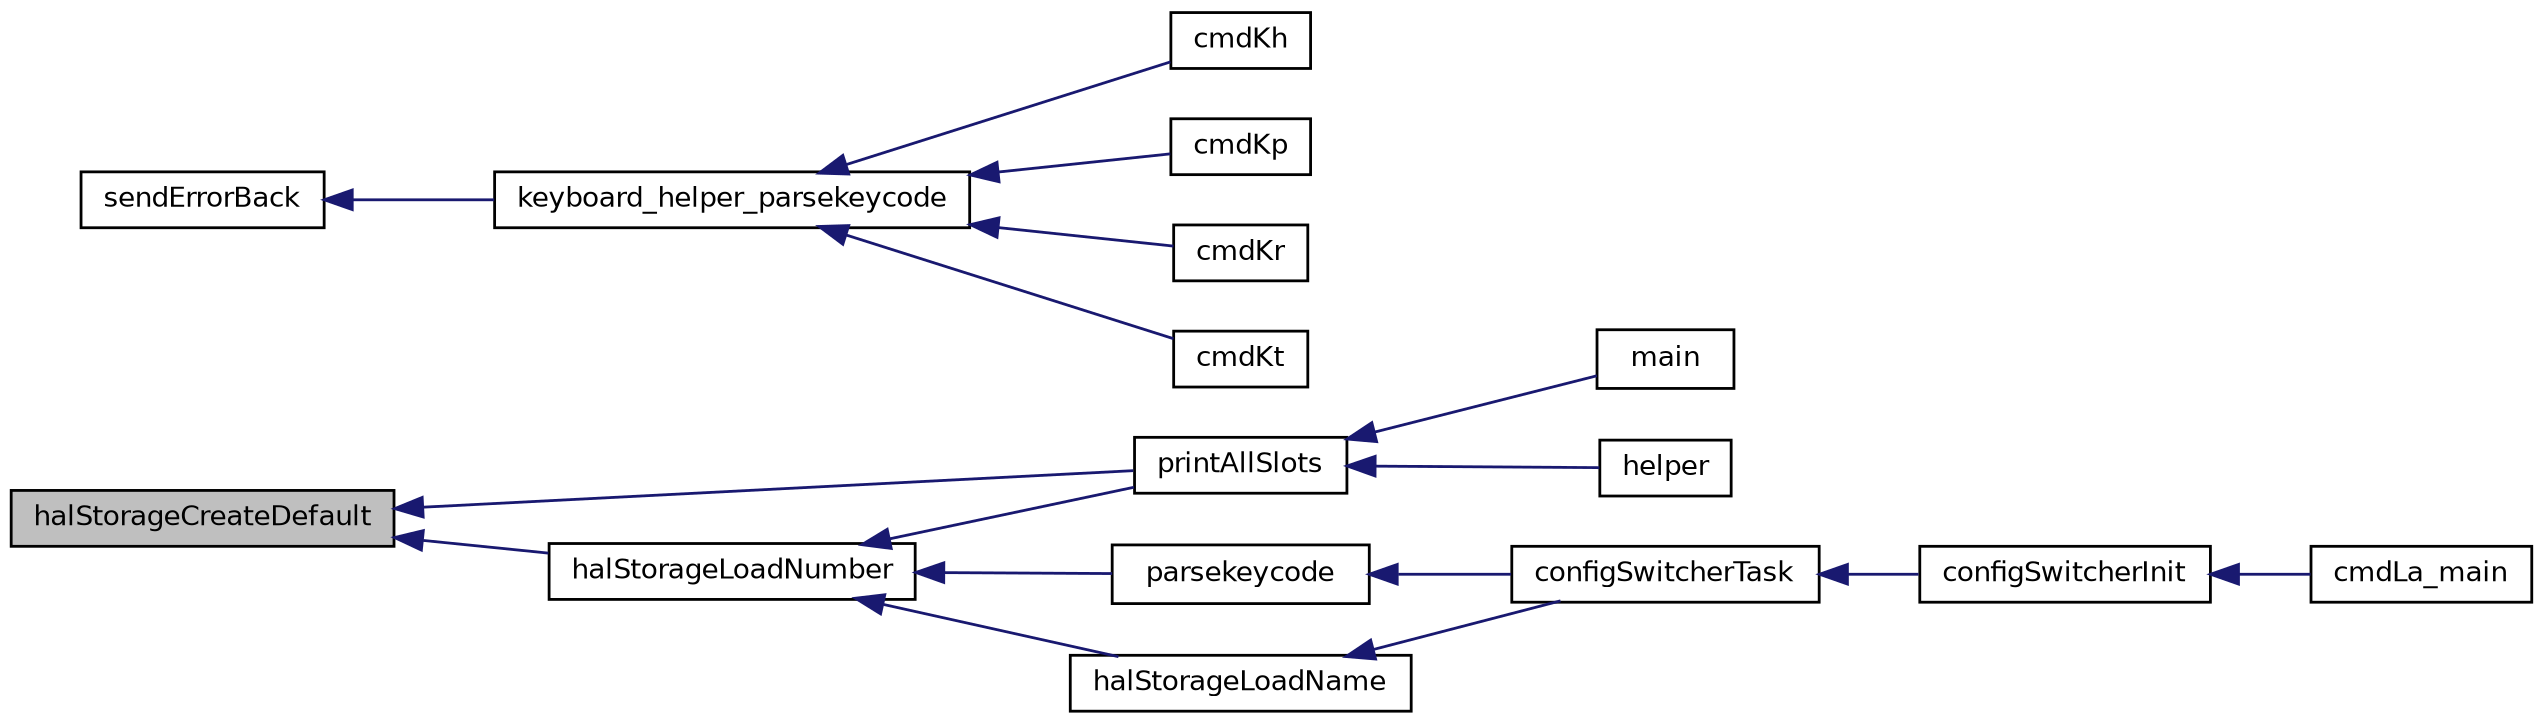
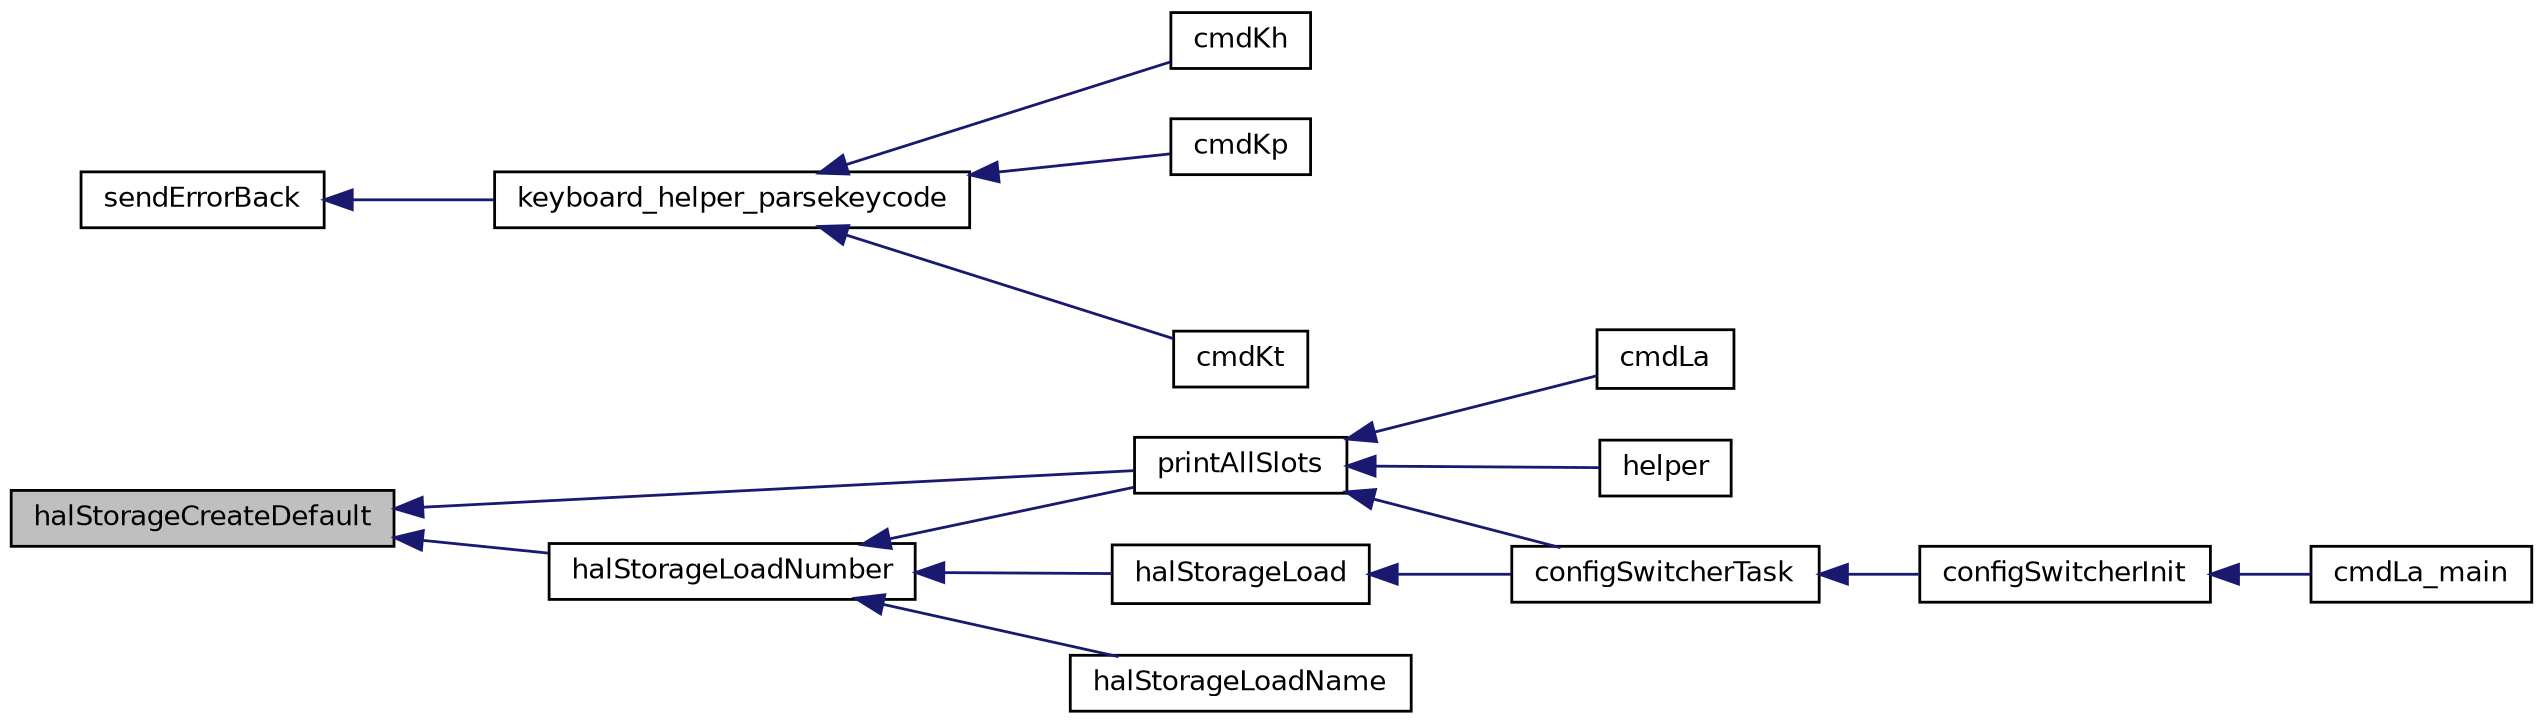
(1241, 253) -> none
(1665, 359) -> (1665, 359)
(1241, 574) -> (1241, 574)
(1467, 625) -> (1467, 523)
